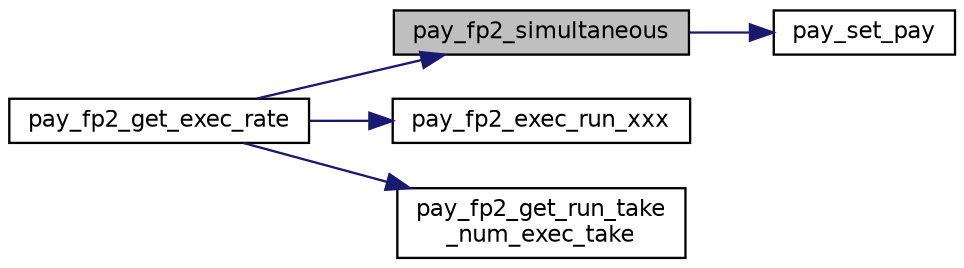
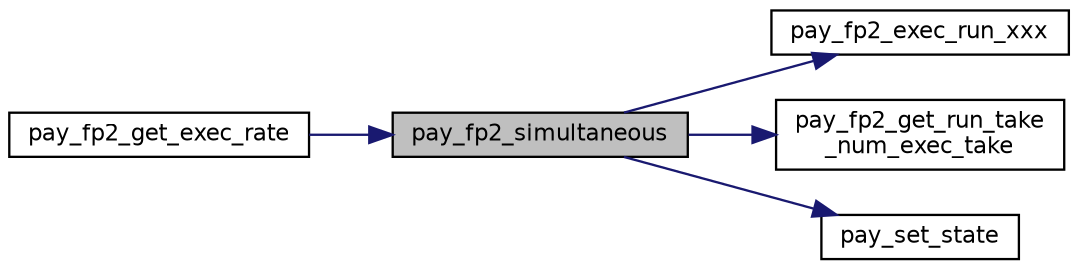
(864, 33) -> (920, 237)
(339, 121) -> (719, 87)
(315, 162) -> (720, 135)
